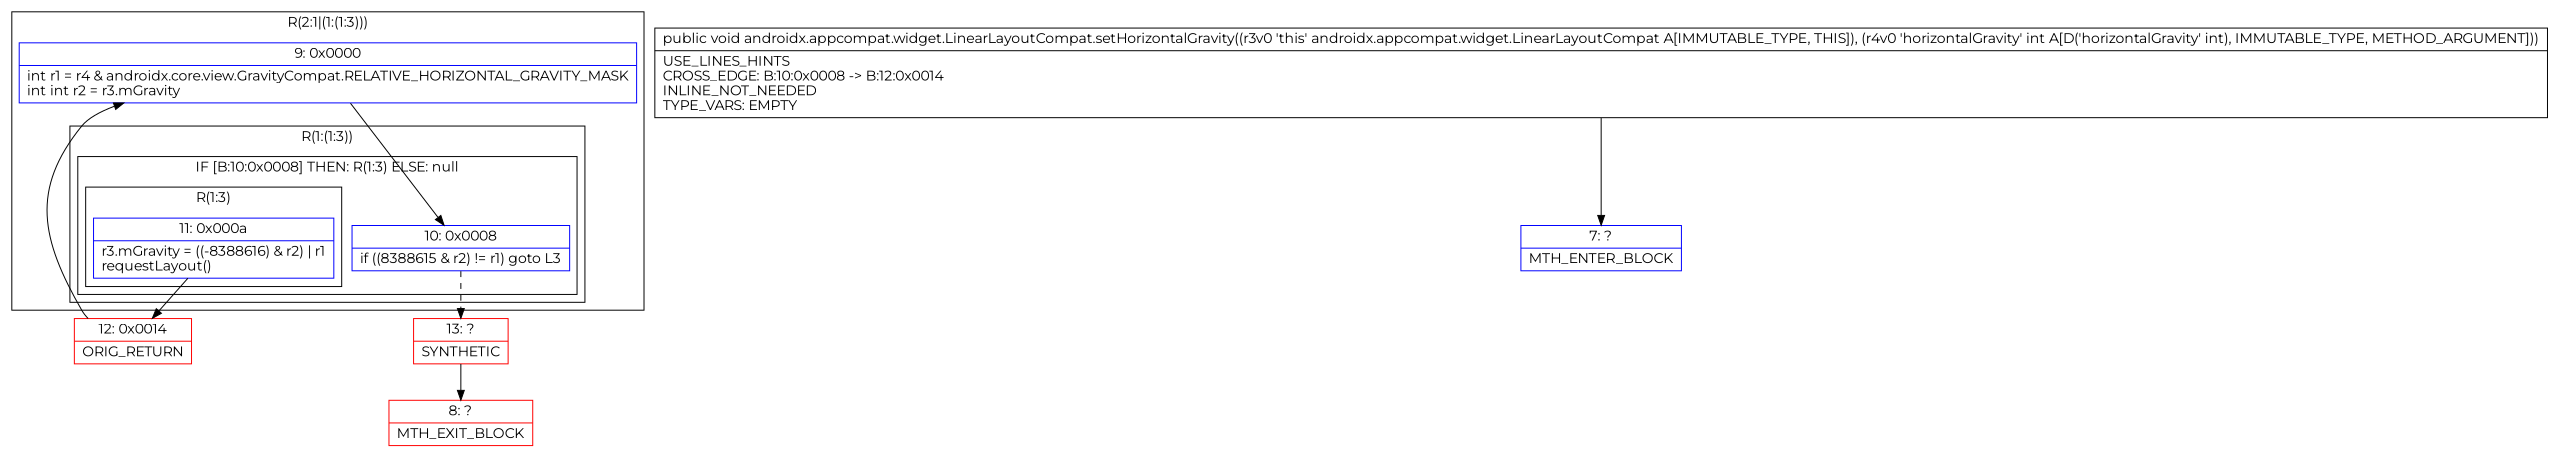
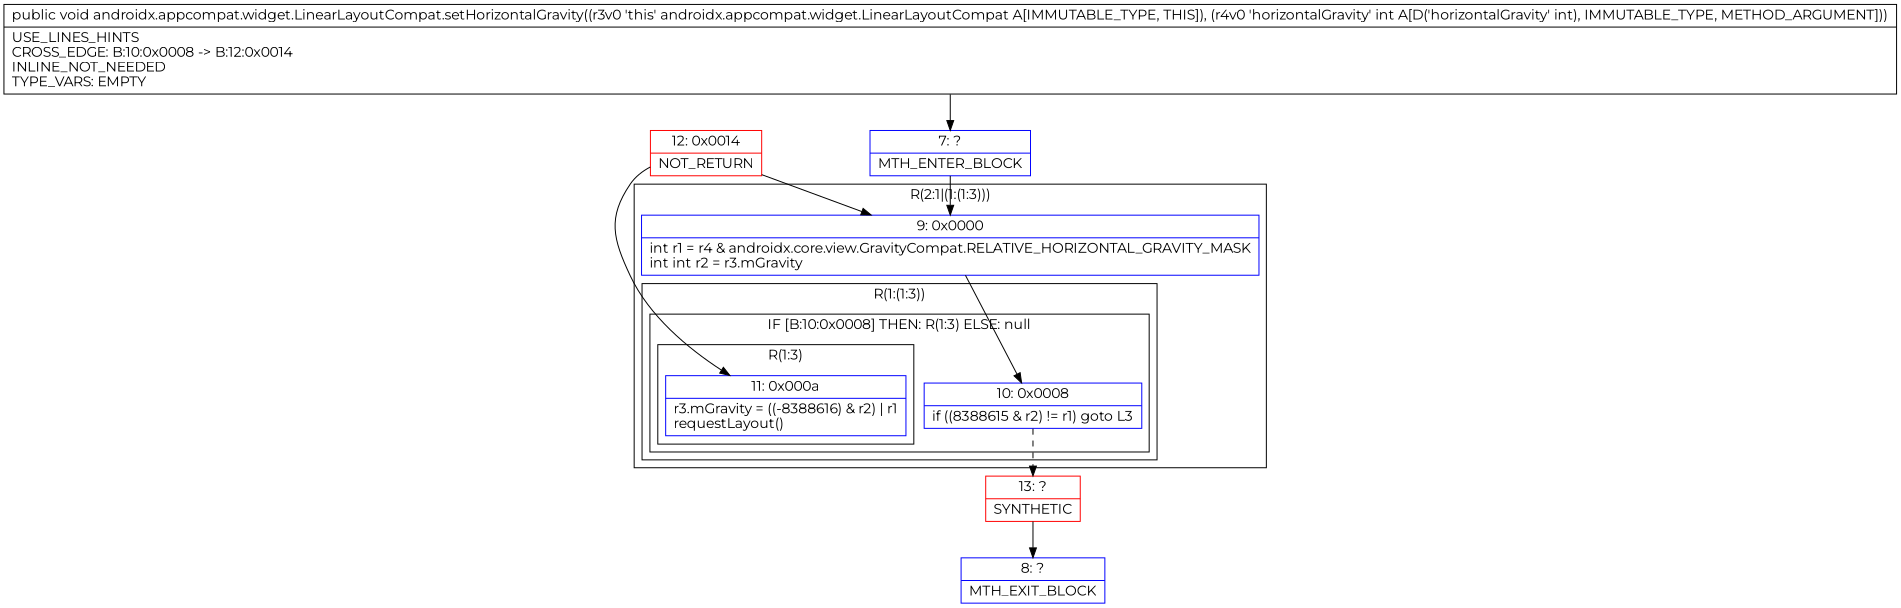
none -> (950, 190)
(174, 294) -> (627, 268)
(133, 352) -> (706, 164)
(461, 423) -> (1033, 580)
